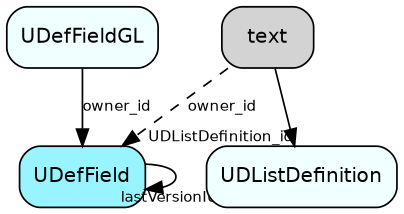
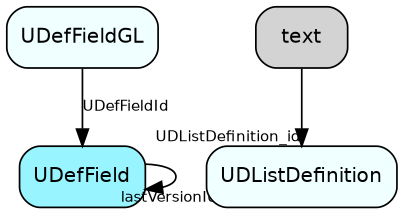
(182, 102) -> none
(117, 107) -> (127, 107)
